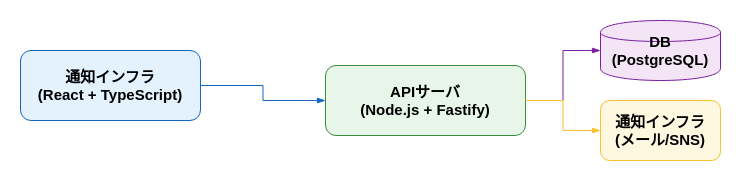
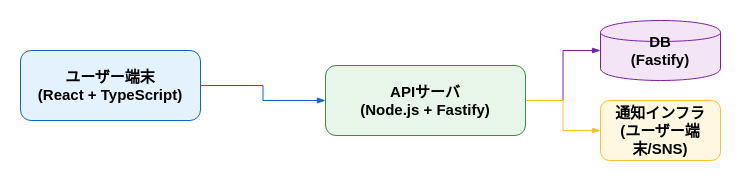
(661, 51) -> (661, 51)
(111, 86) -> (111, 86)
(661, 131) -> (661, 131)
